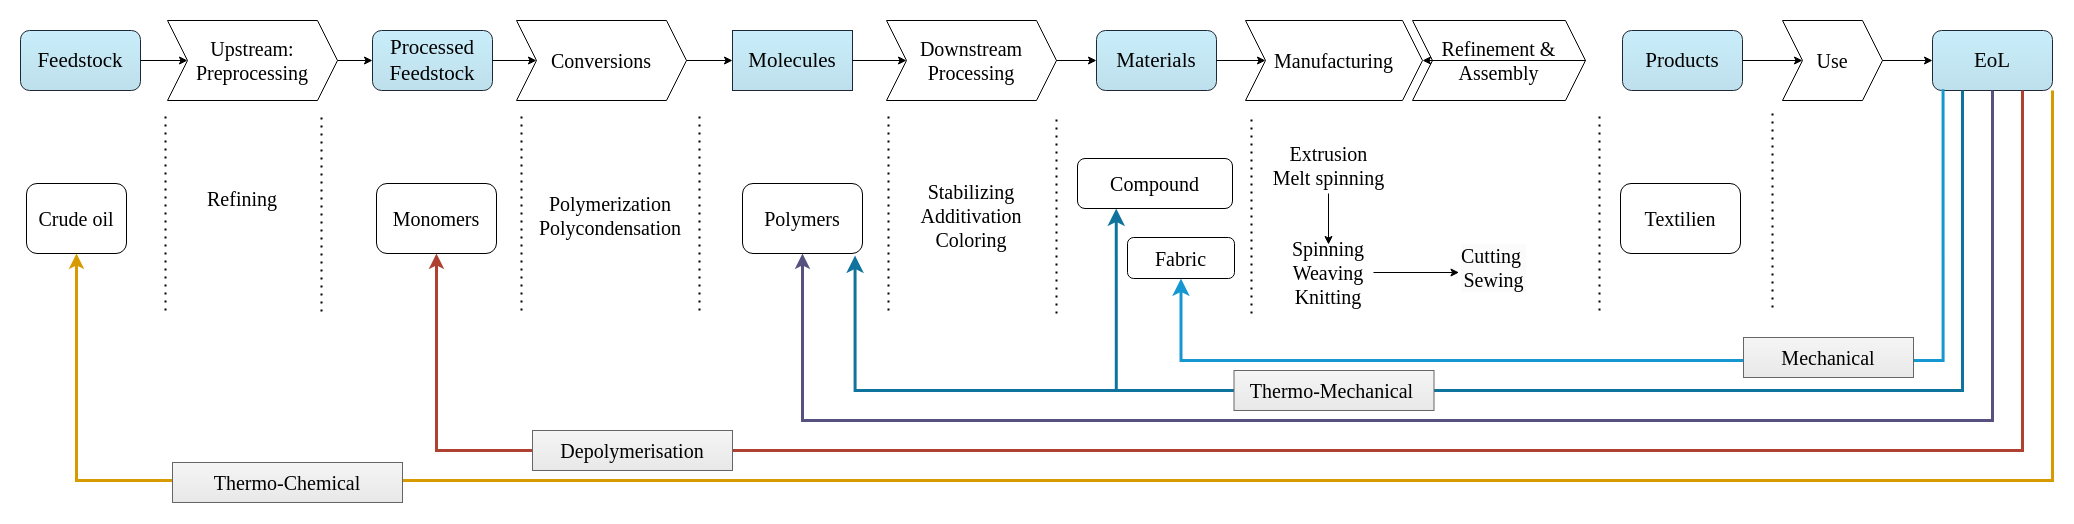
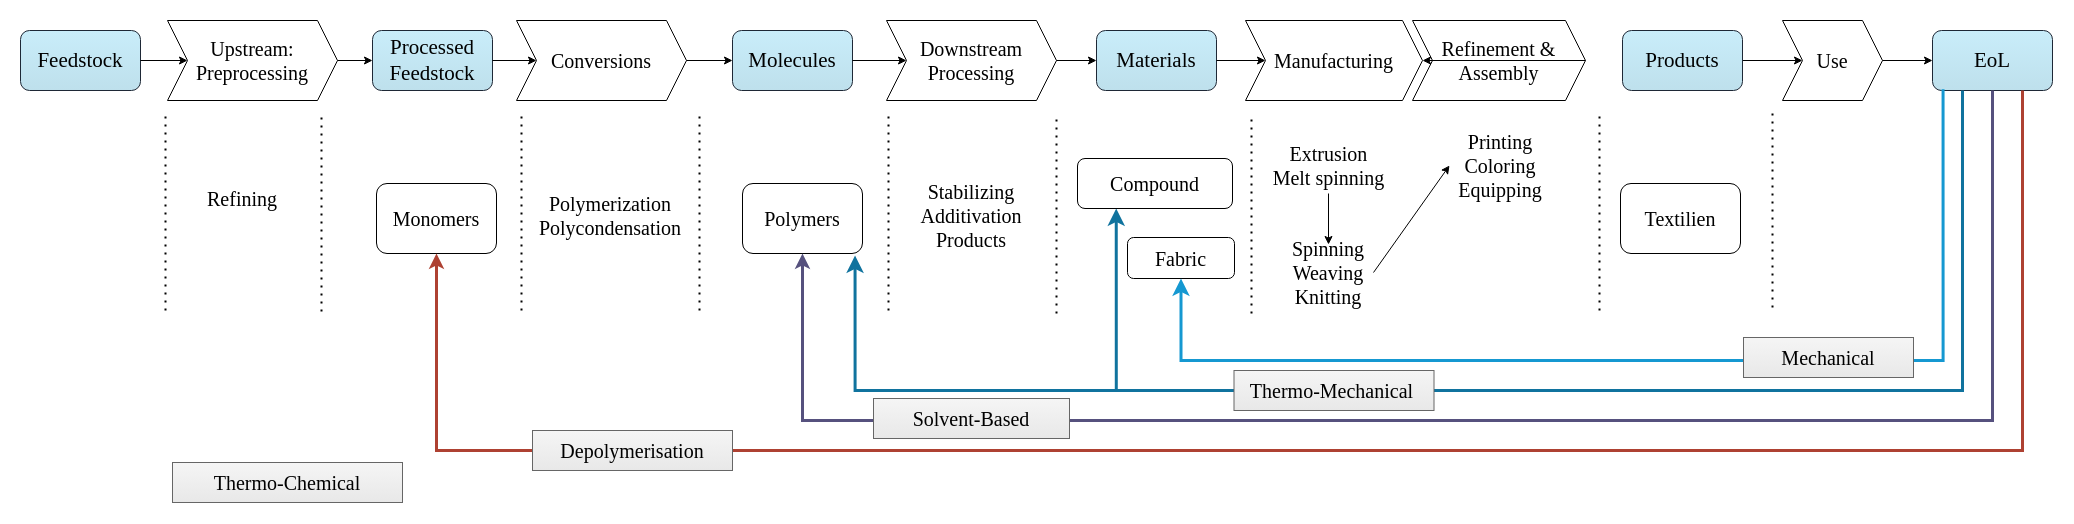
(793, 61) -> (793, 61)
none -> (1501, 166)
(972, 216) -> (972, 216)
(77, 219) -> none
none -> (1410, 221)
(1414, 273) -> none
(1503, 273) -> none
none -> (972, 419)
(1423, 481) -> none
